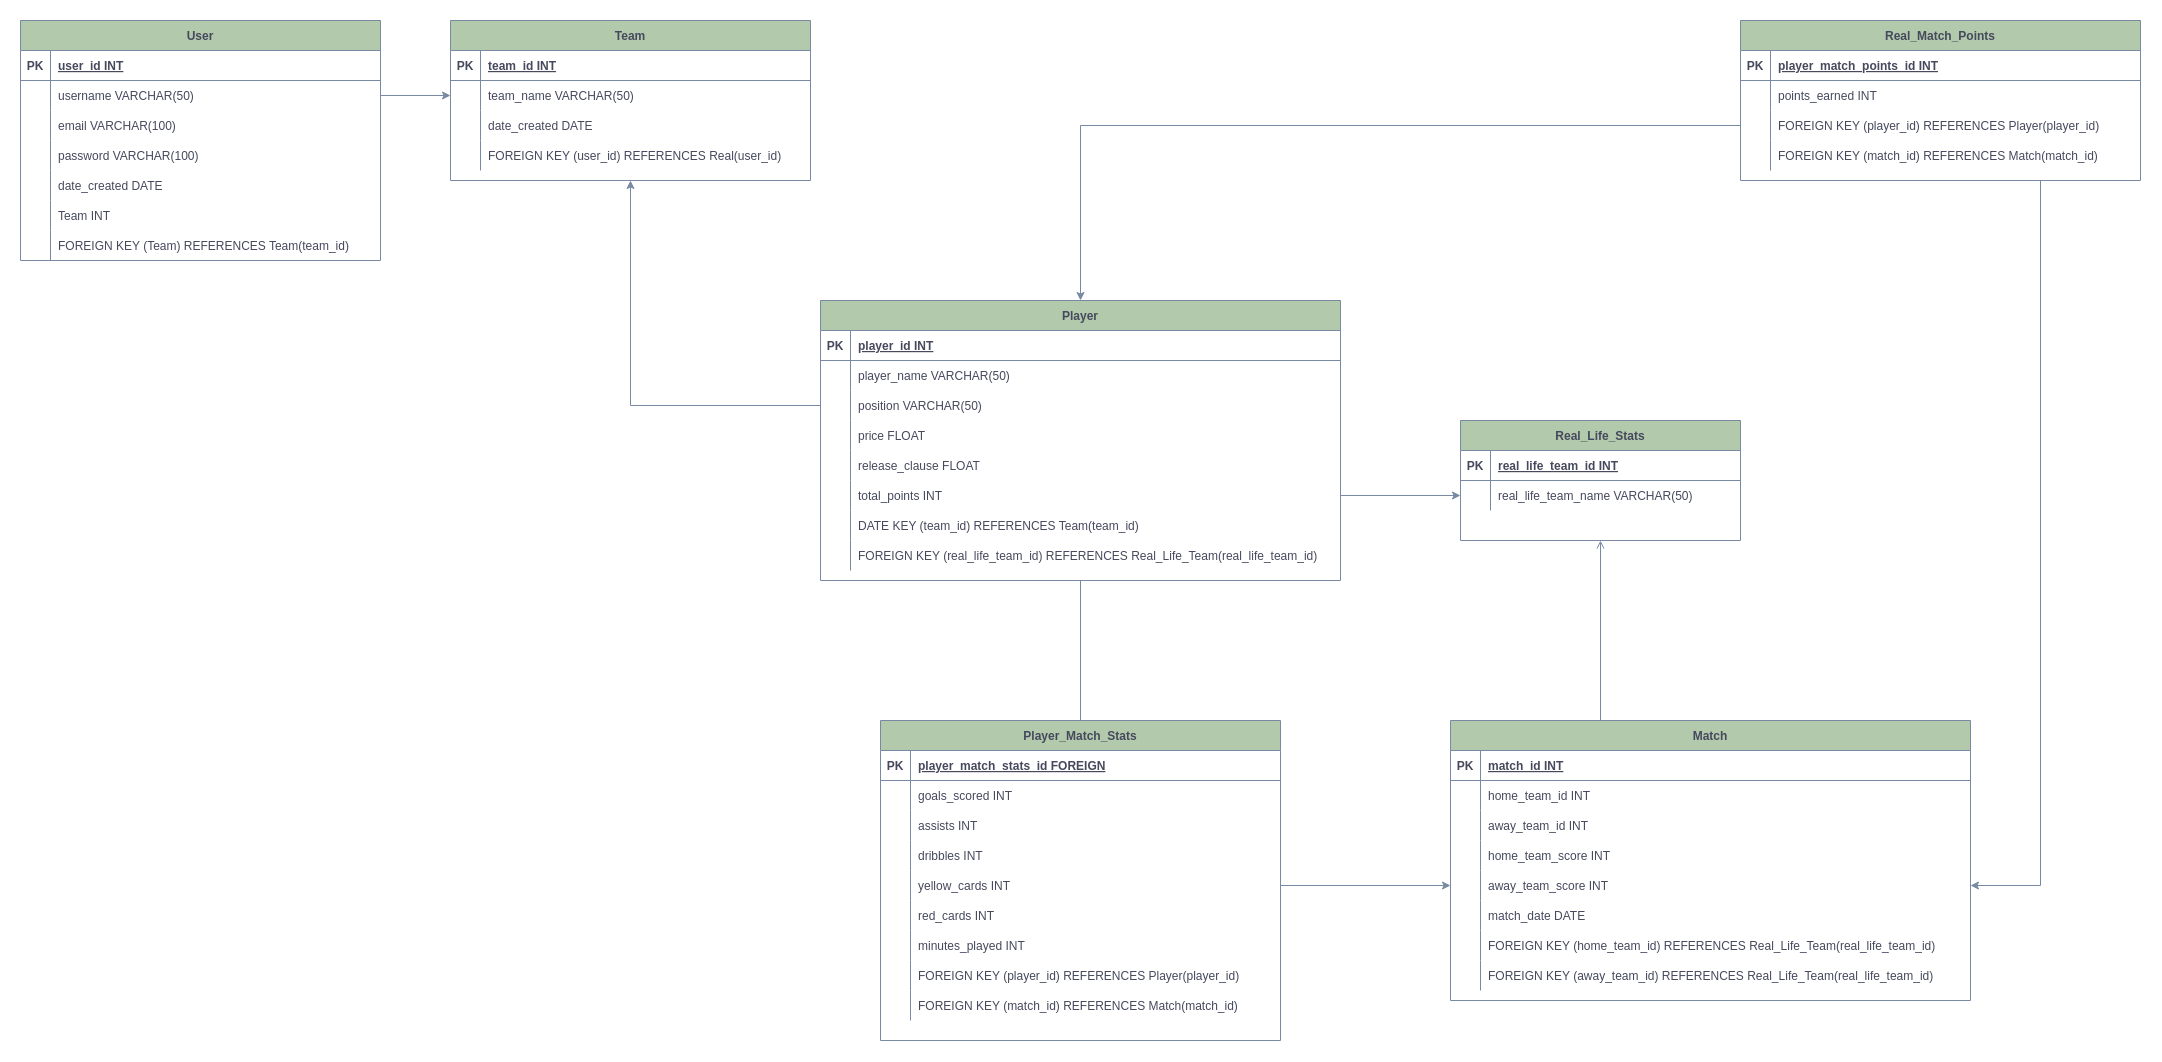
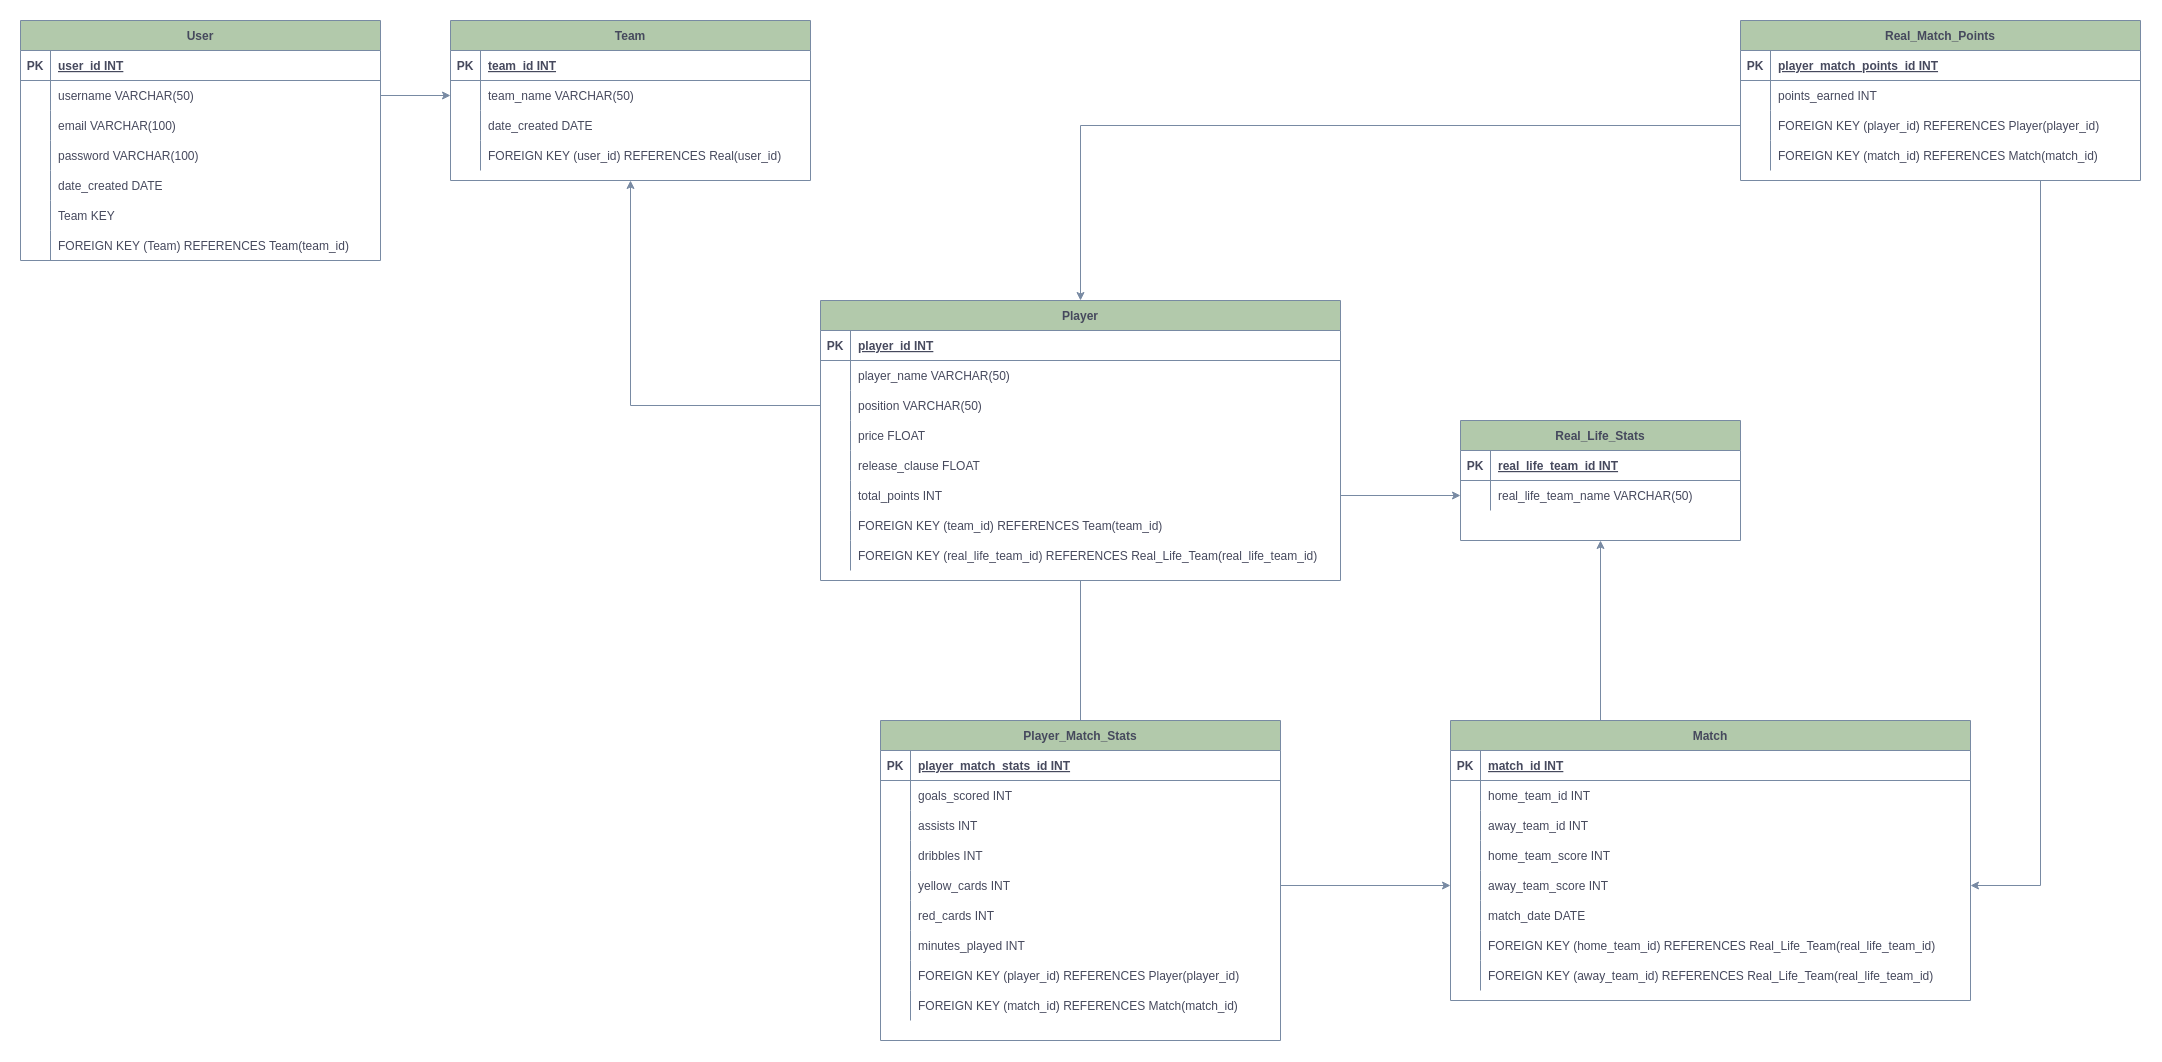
(83, 216) -> (83, 216)
(993, 526) -> (1003, 526)
(1601, 546) -> (1601, 548)
(1011, 766) -> (997, 766)
